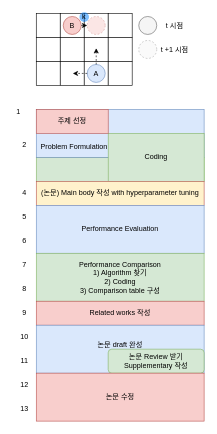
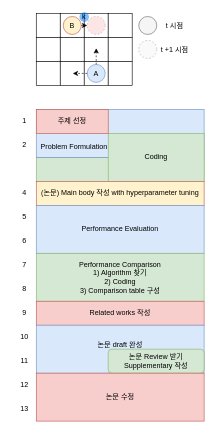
(72, 26) -> (72, 26)
(18, 113) -> (24, 122)
